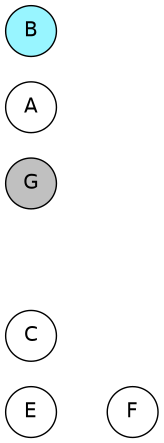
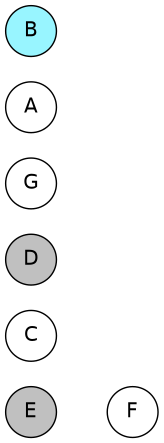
(31, 183) -> (31, 183)
none -> (31, 260)
(31, 412) -> (31, 412)
